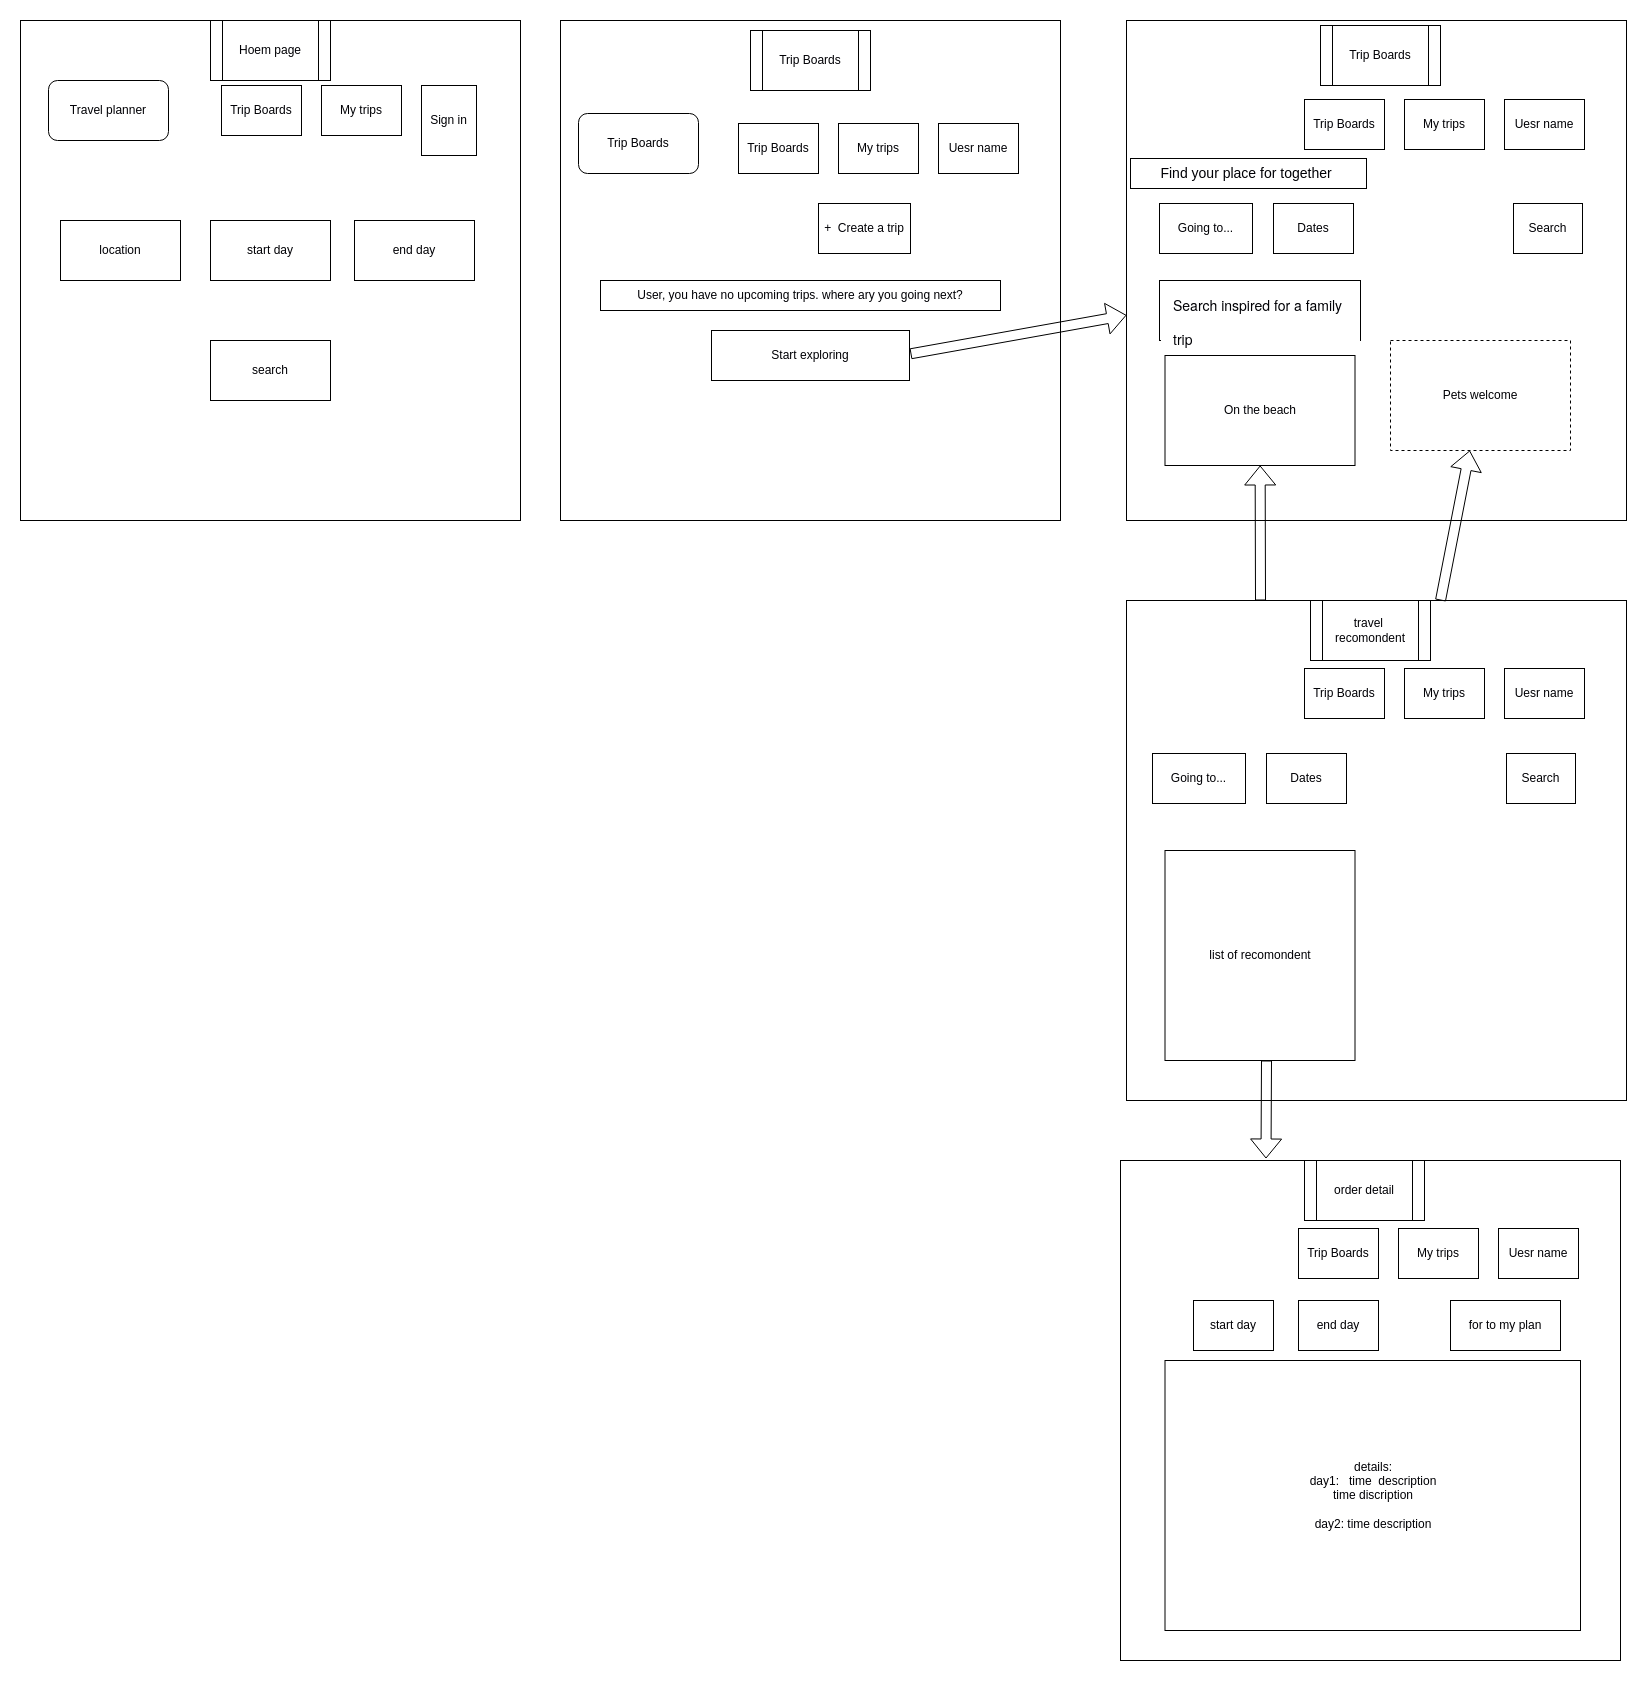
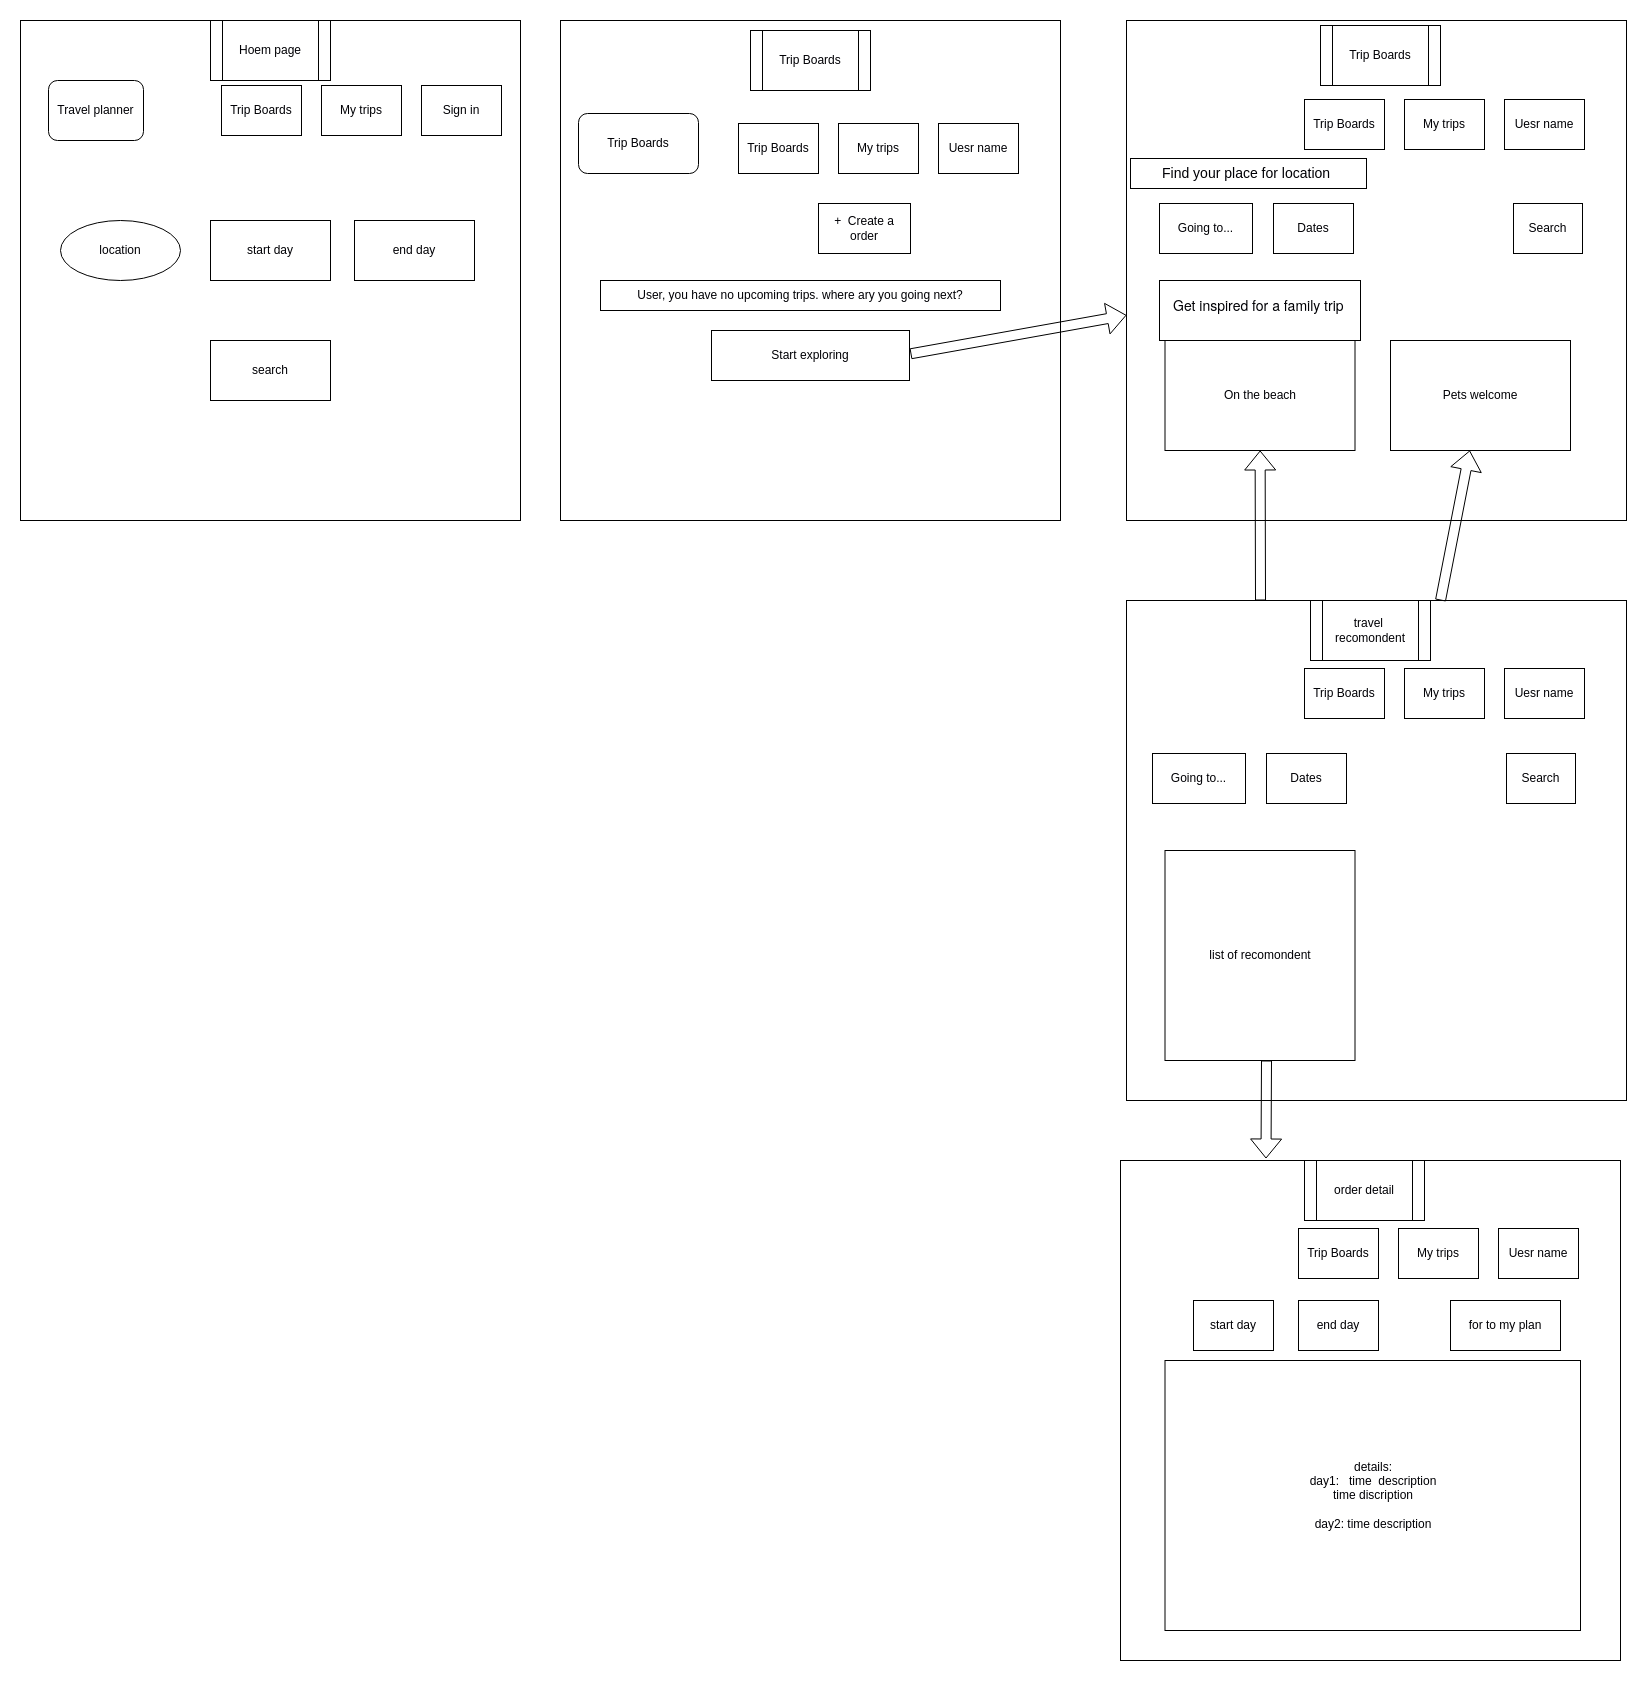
(109, 111) -> (96, 111)
(449, 121) -> (462, 111)
(1249, 174) -> (1249, 174)
(865, 229) -> (865, 229)
(121, 251) -> (121, 251)
(1257, 295) -> (1247, 295)
(1481, 396) -> (1481, 396)
(1260, 411) -> (1260, 396)
